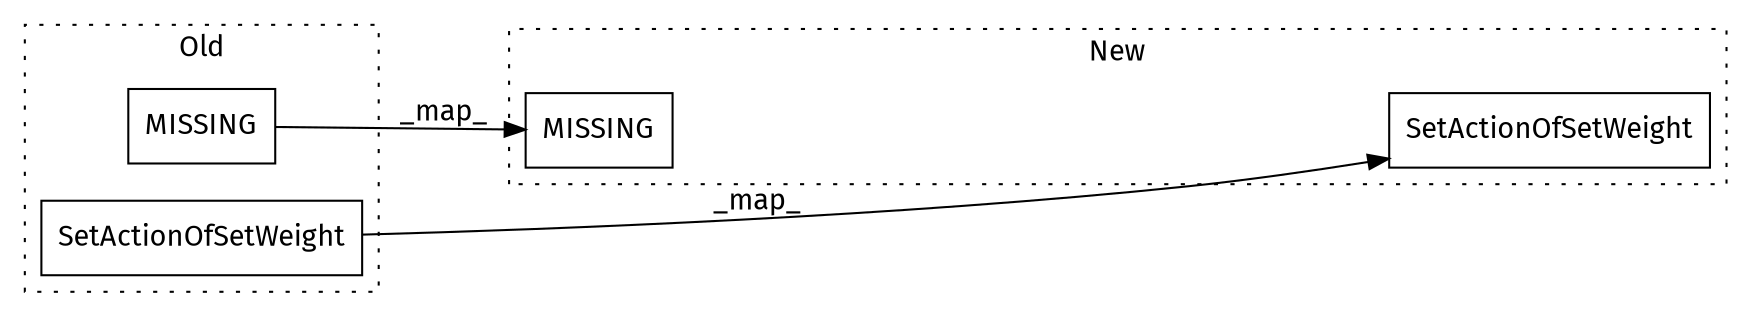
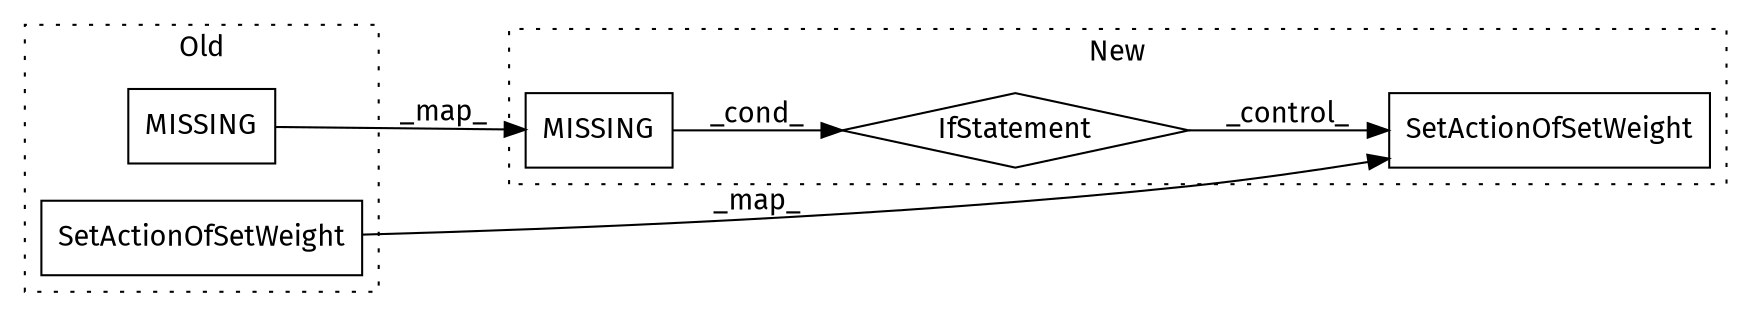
none -> (1015, 130)
